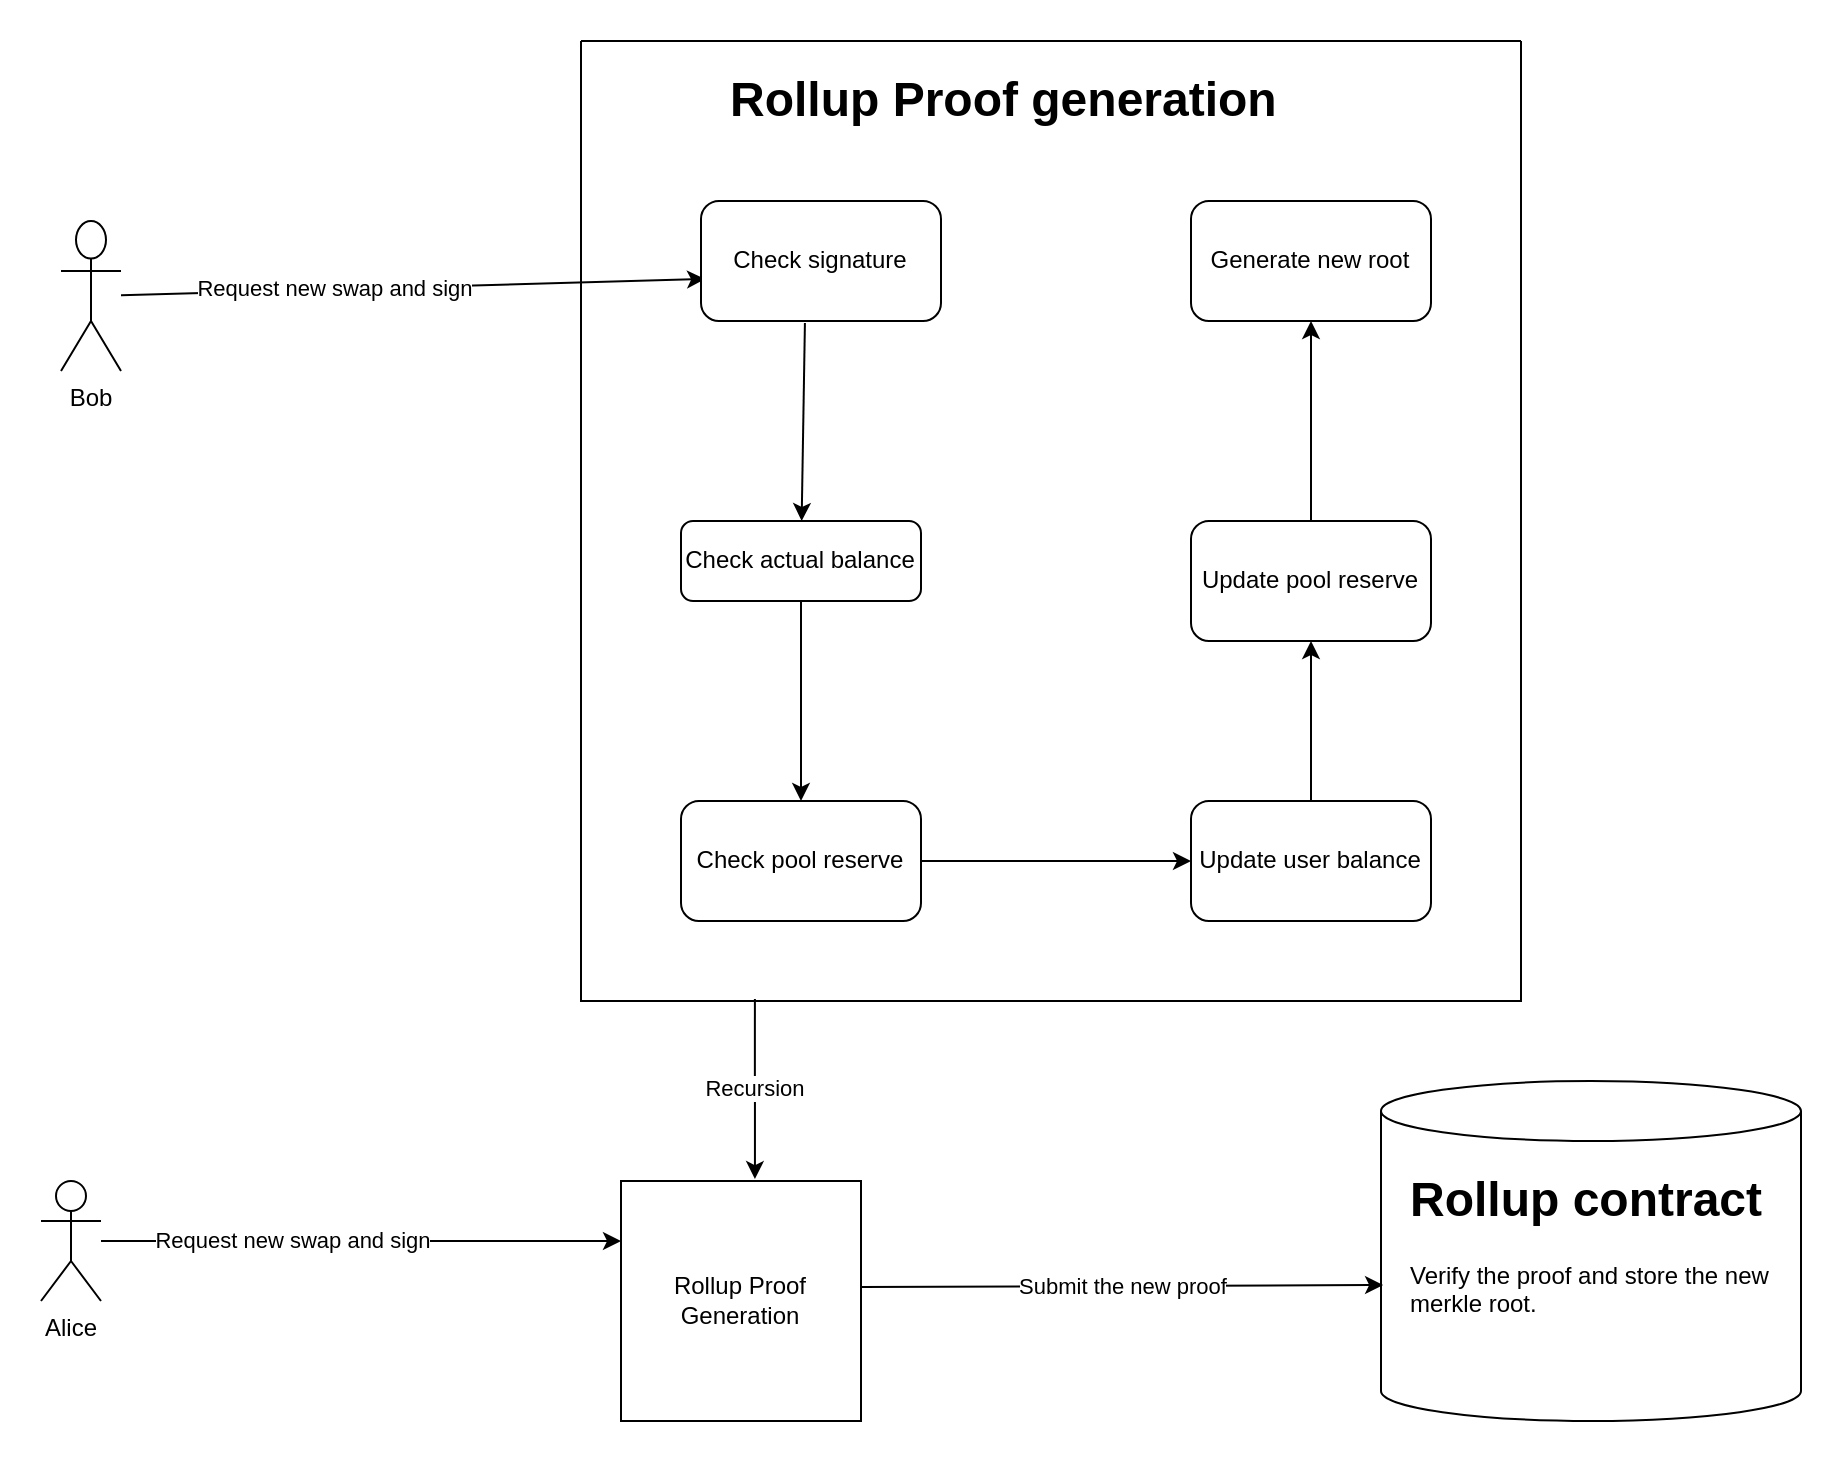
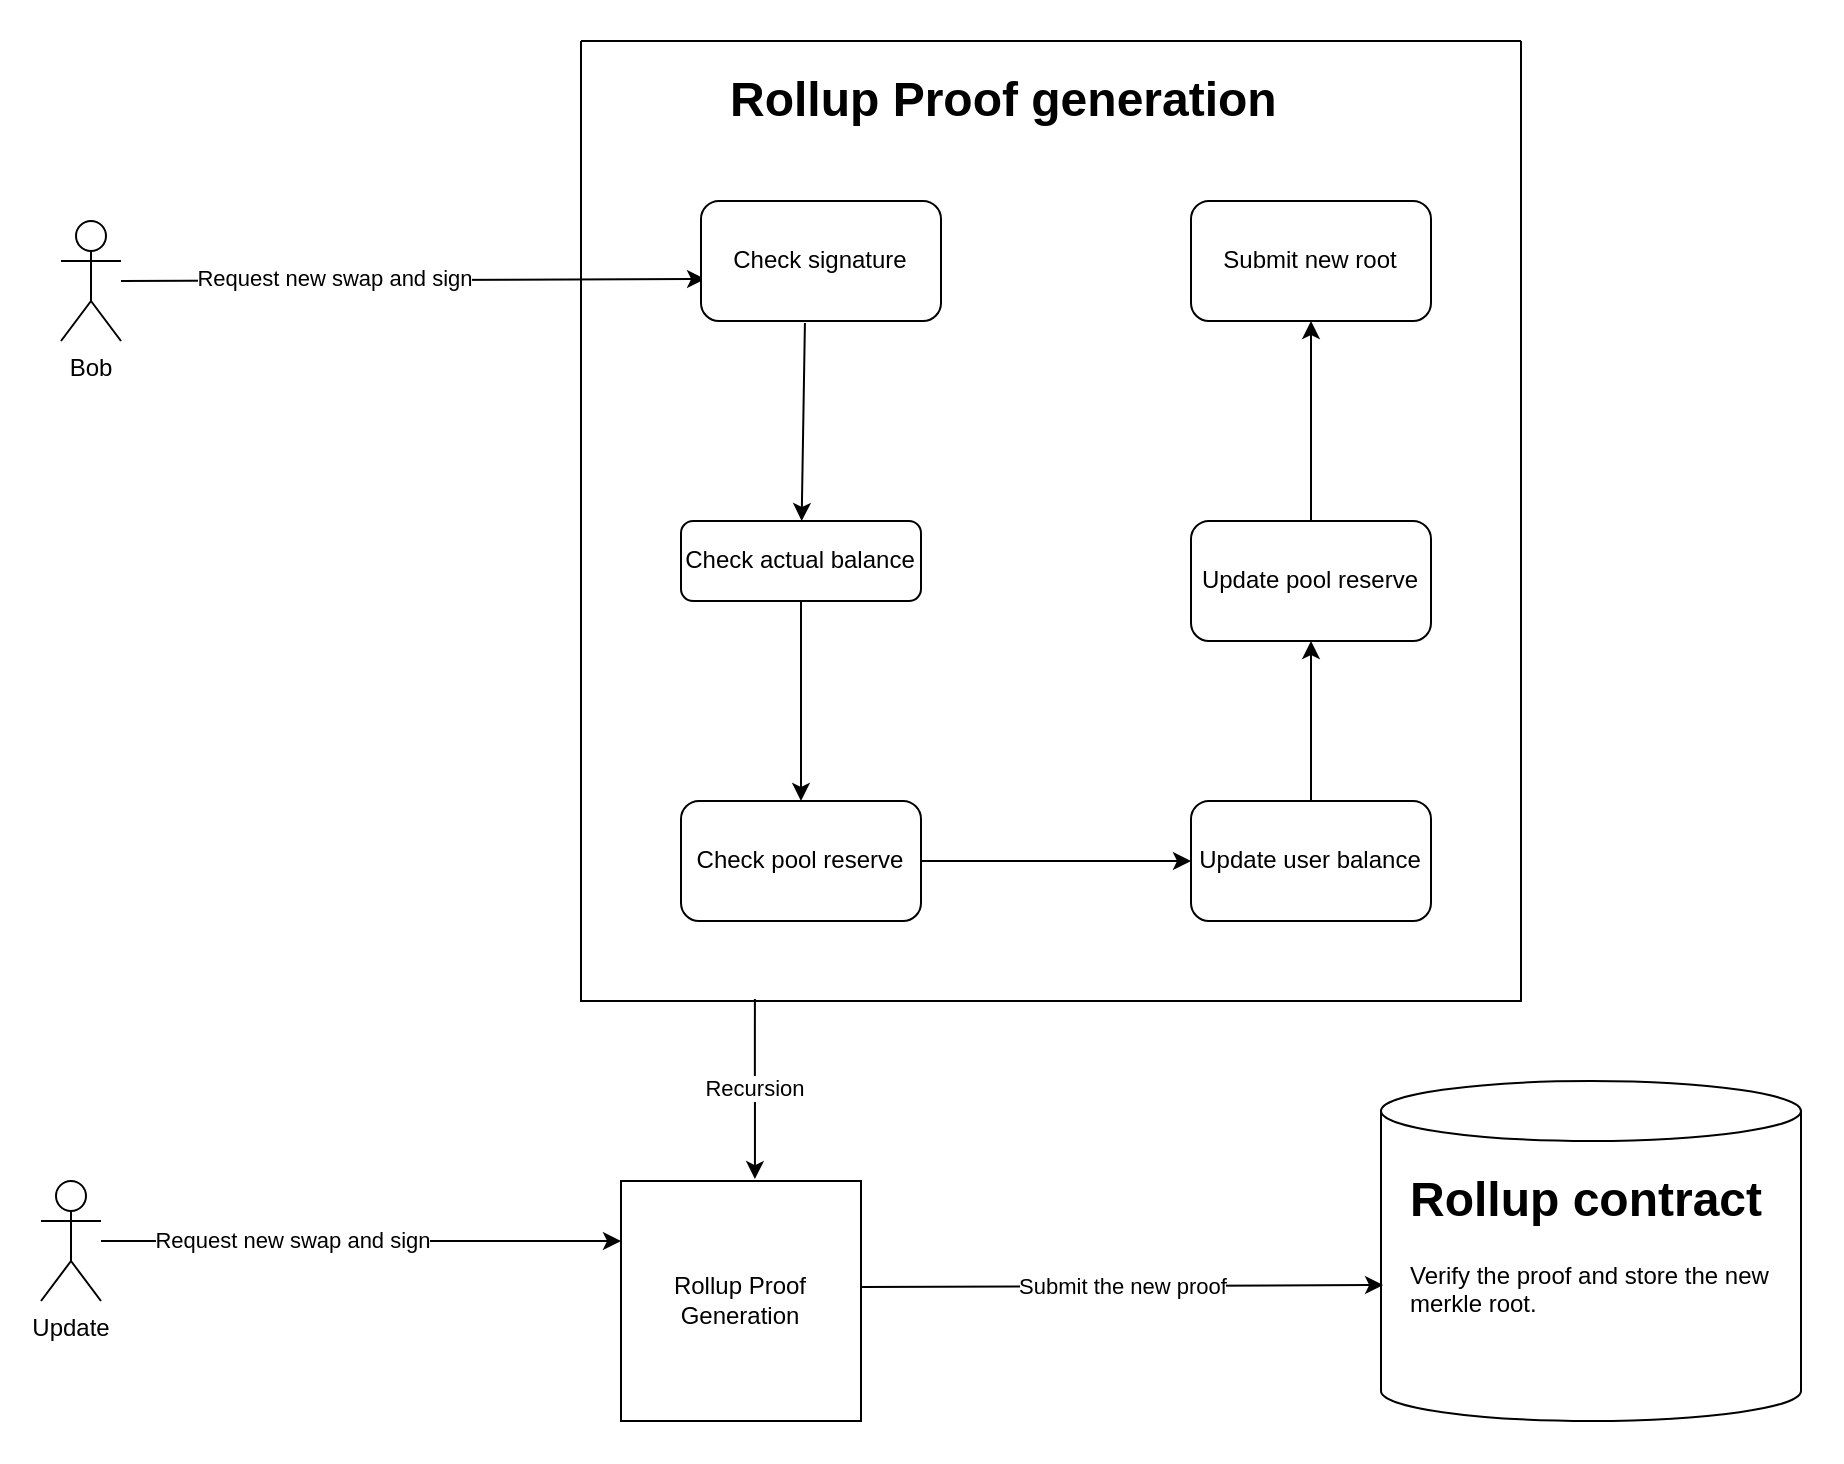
(1311, 261) -> (1311, 261)
(91, 296) -> (91, 281)
(72, 1329) -> (72, 1329)
